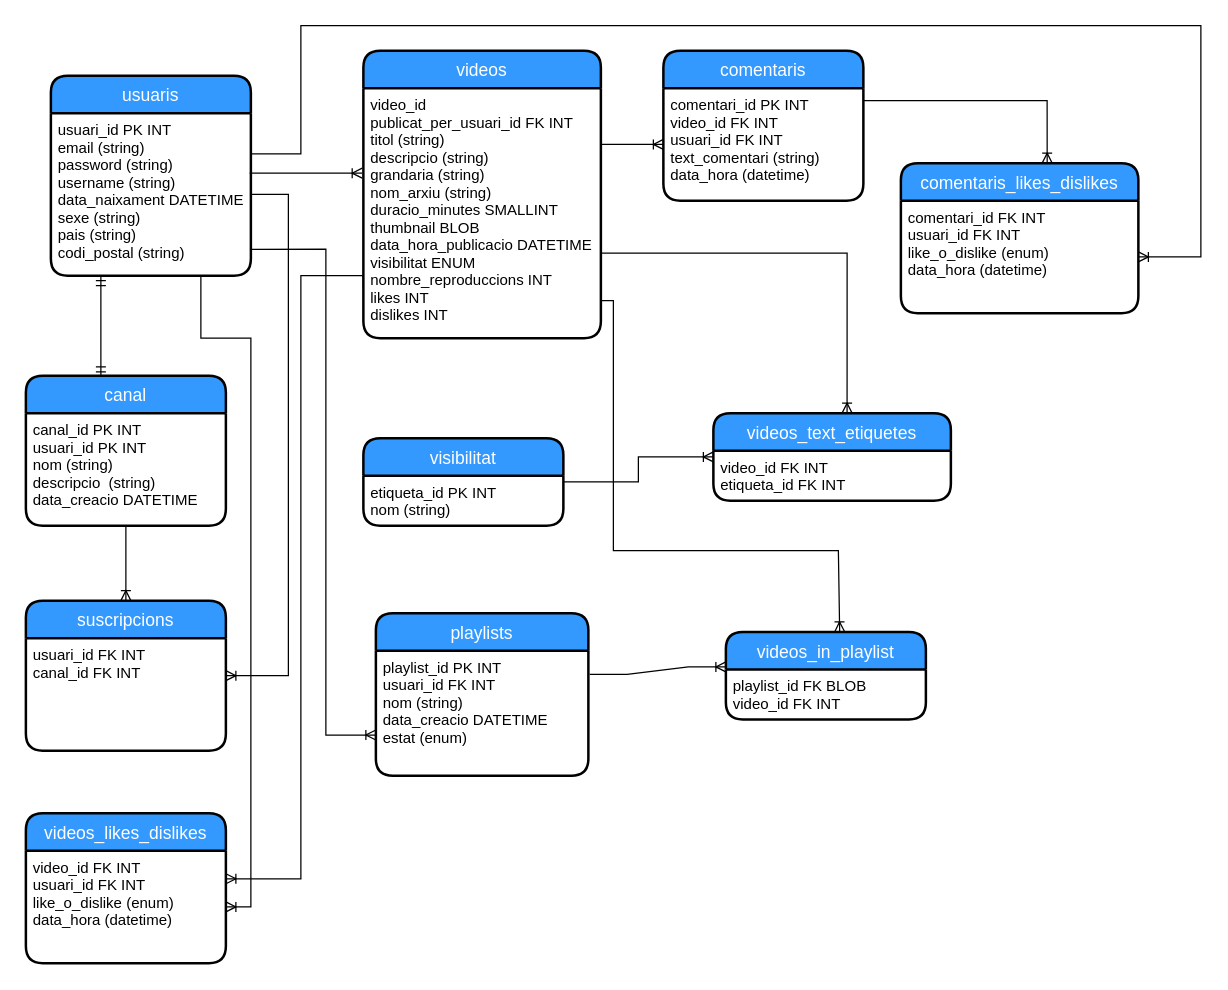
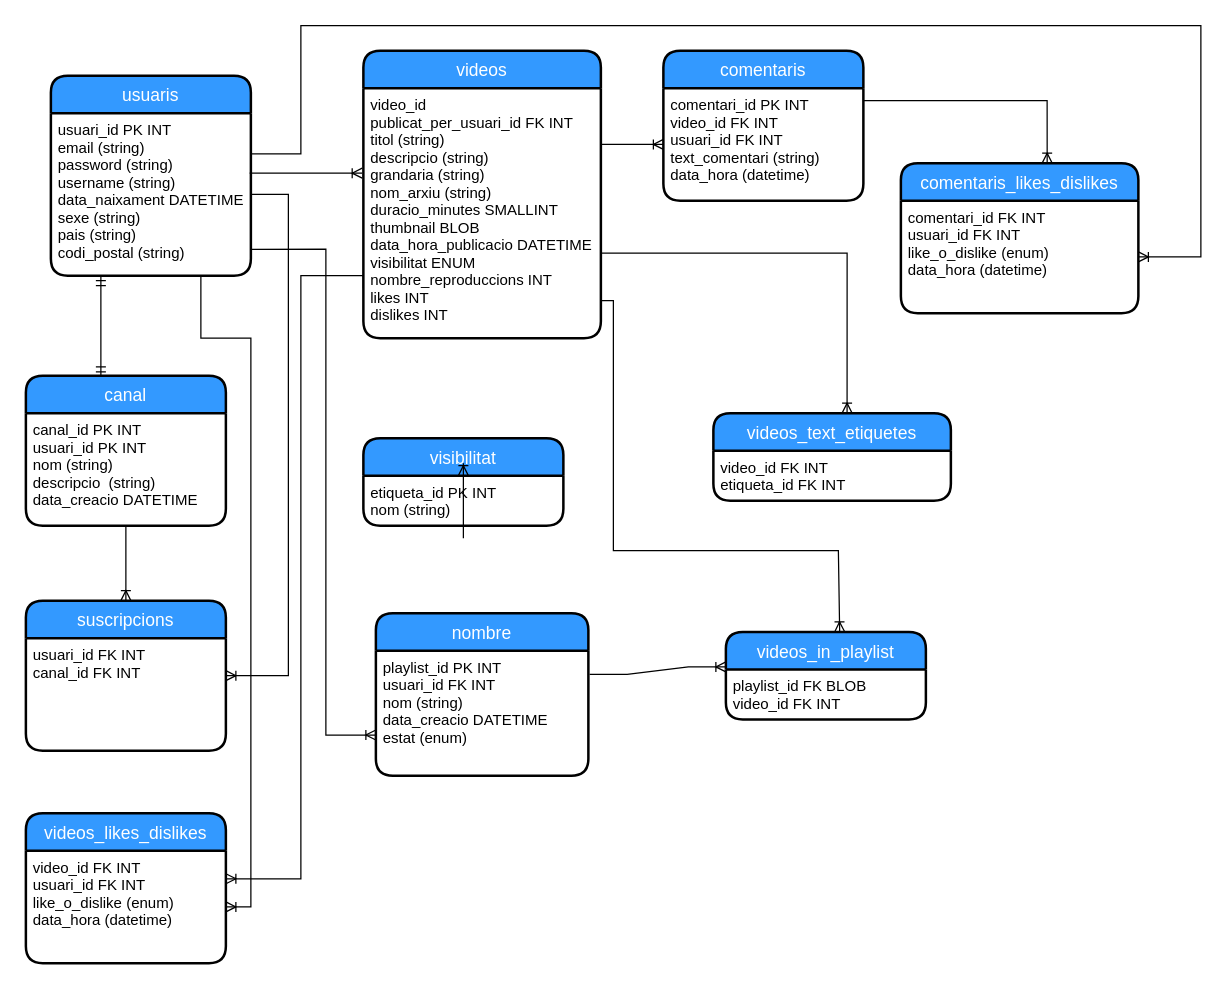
(638, 470) -> (463, 500)
(481, 633) -> (481, 633)
